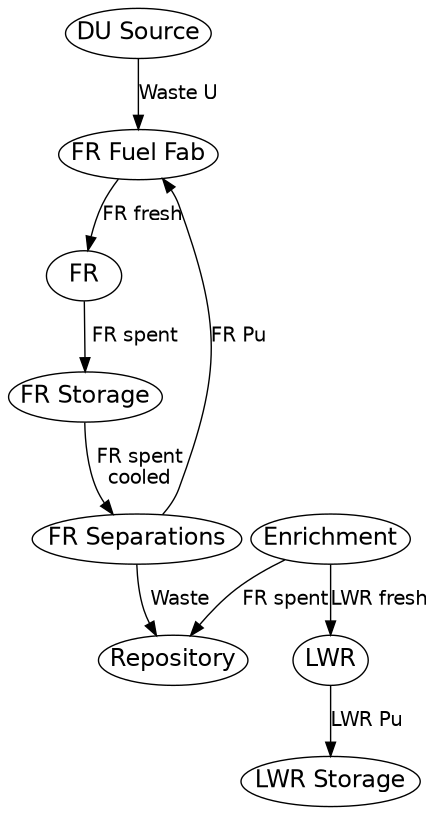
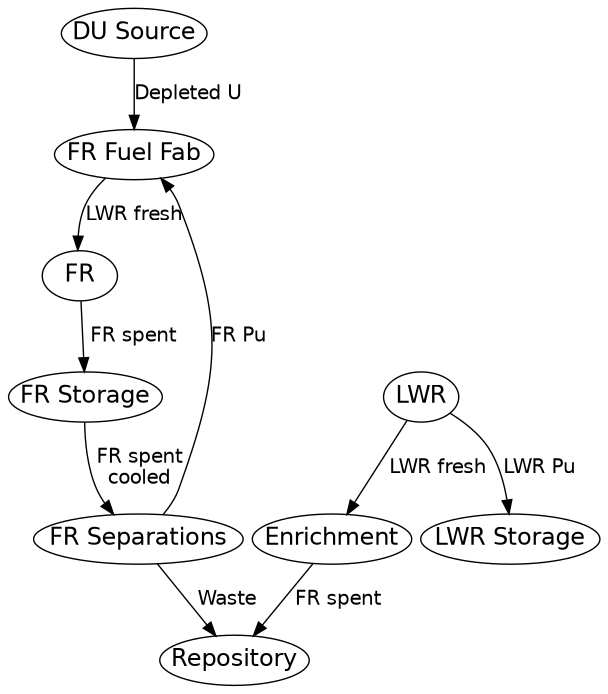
(179, 94) -> (189, 94)
(143, 215) -> (134, 215)
(331, 593) -> (381, 462)
